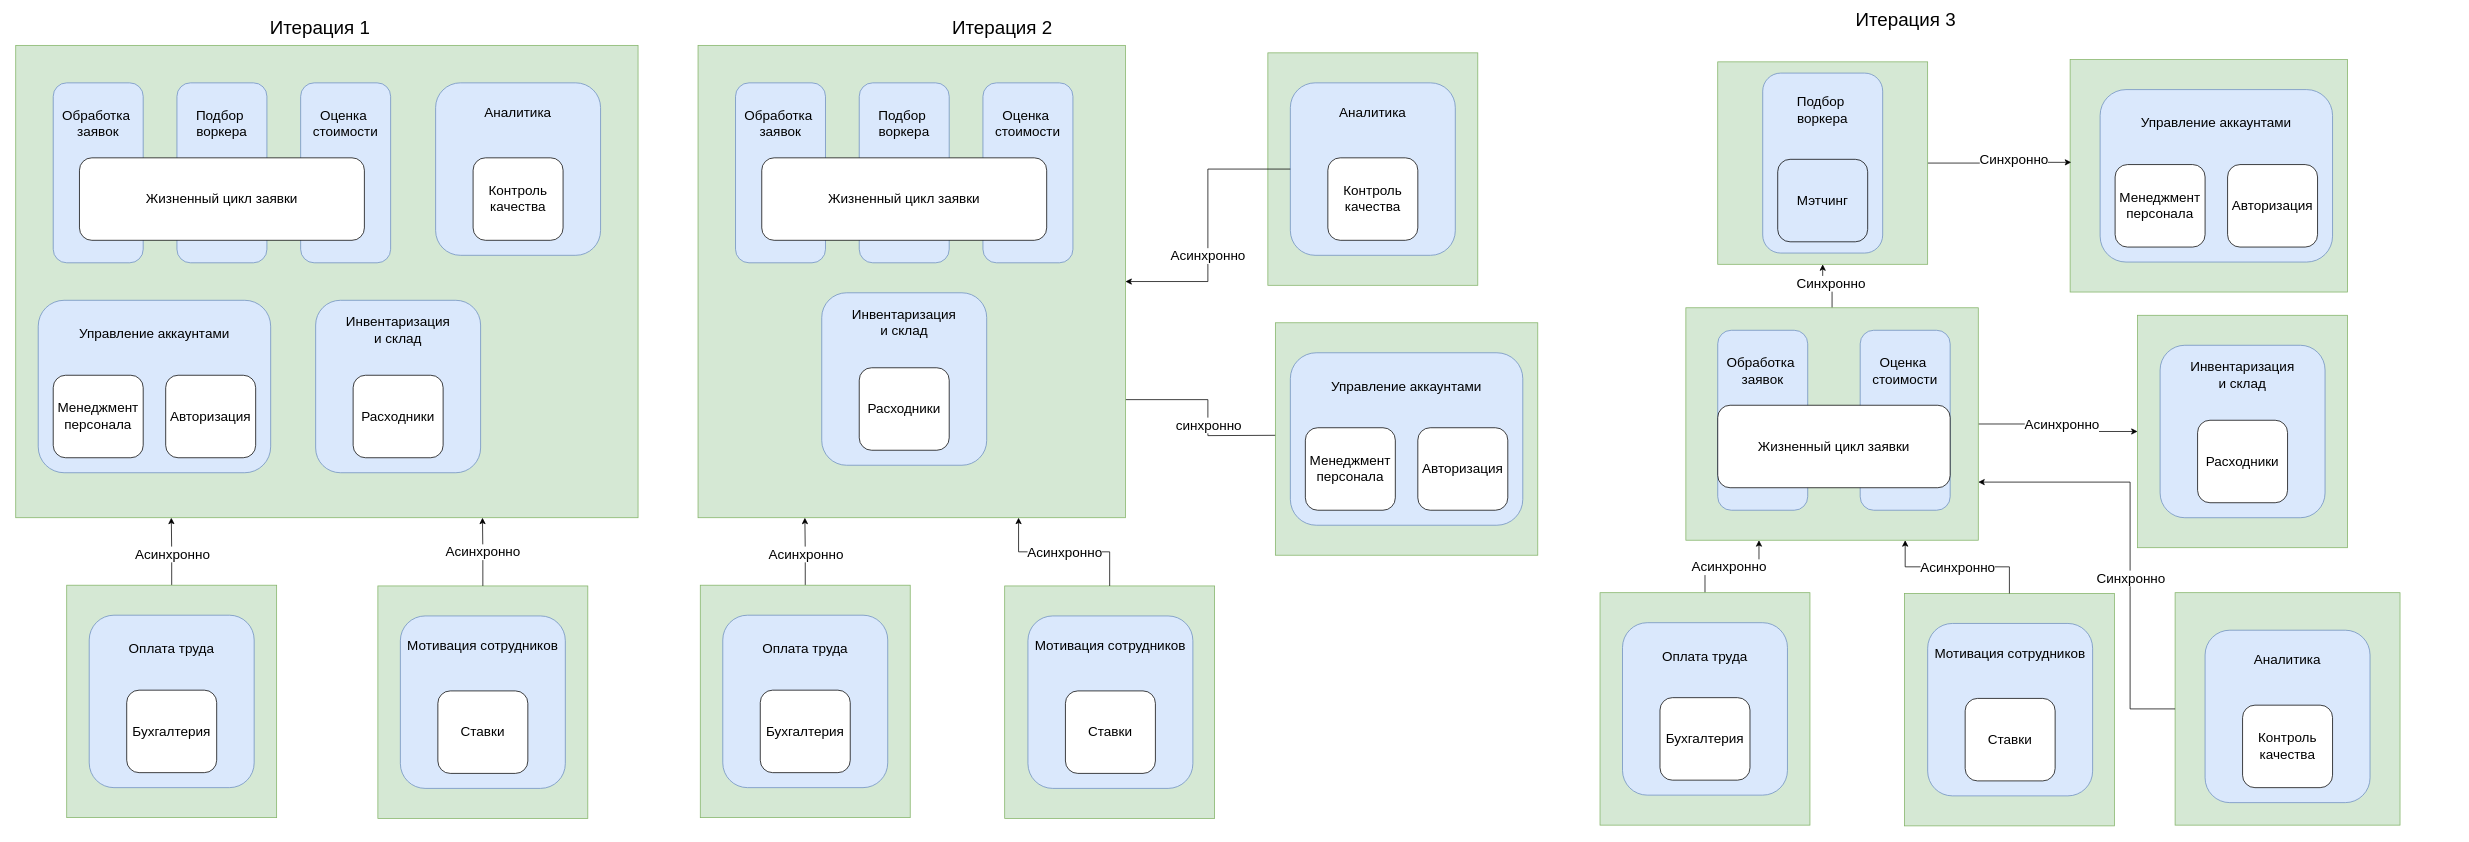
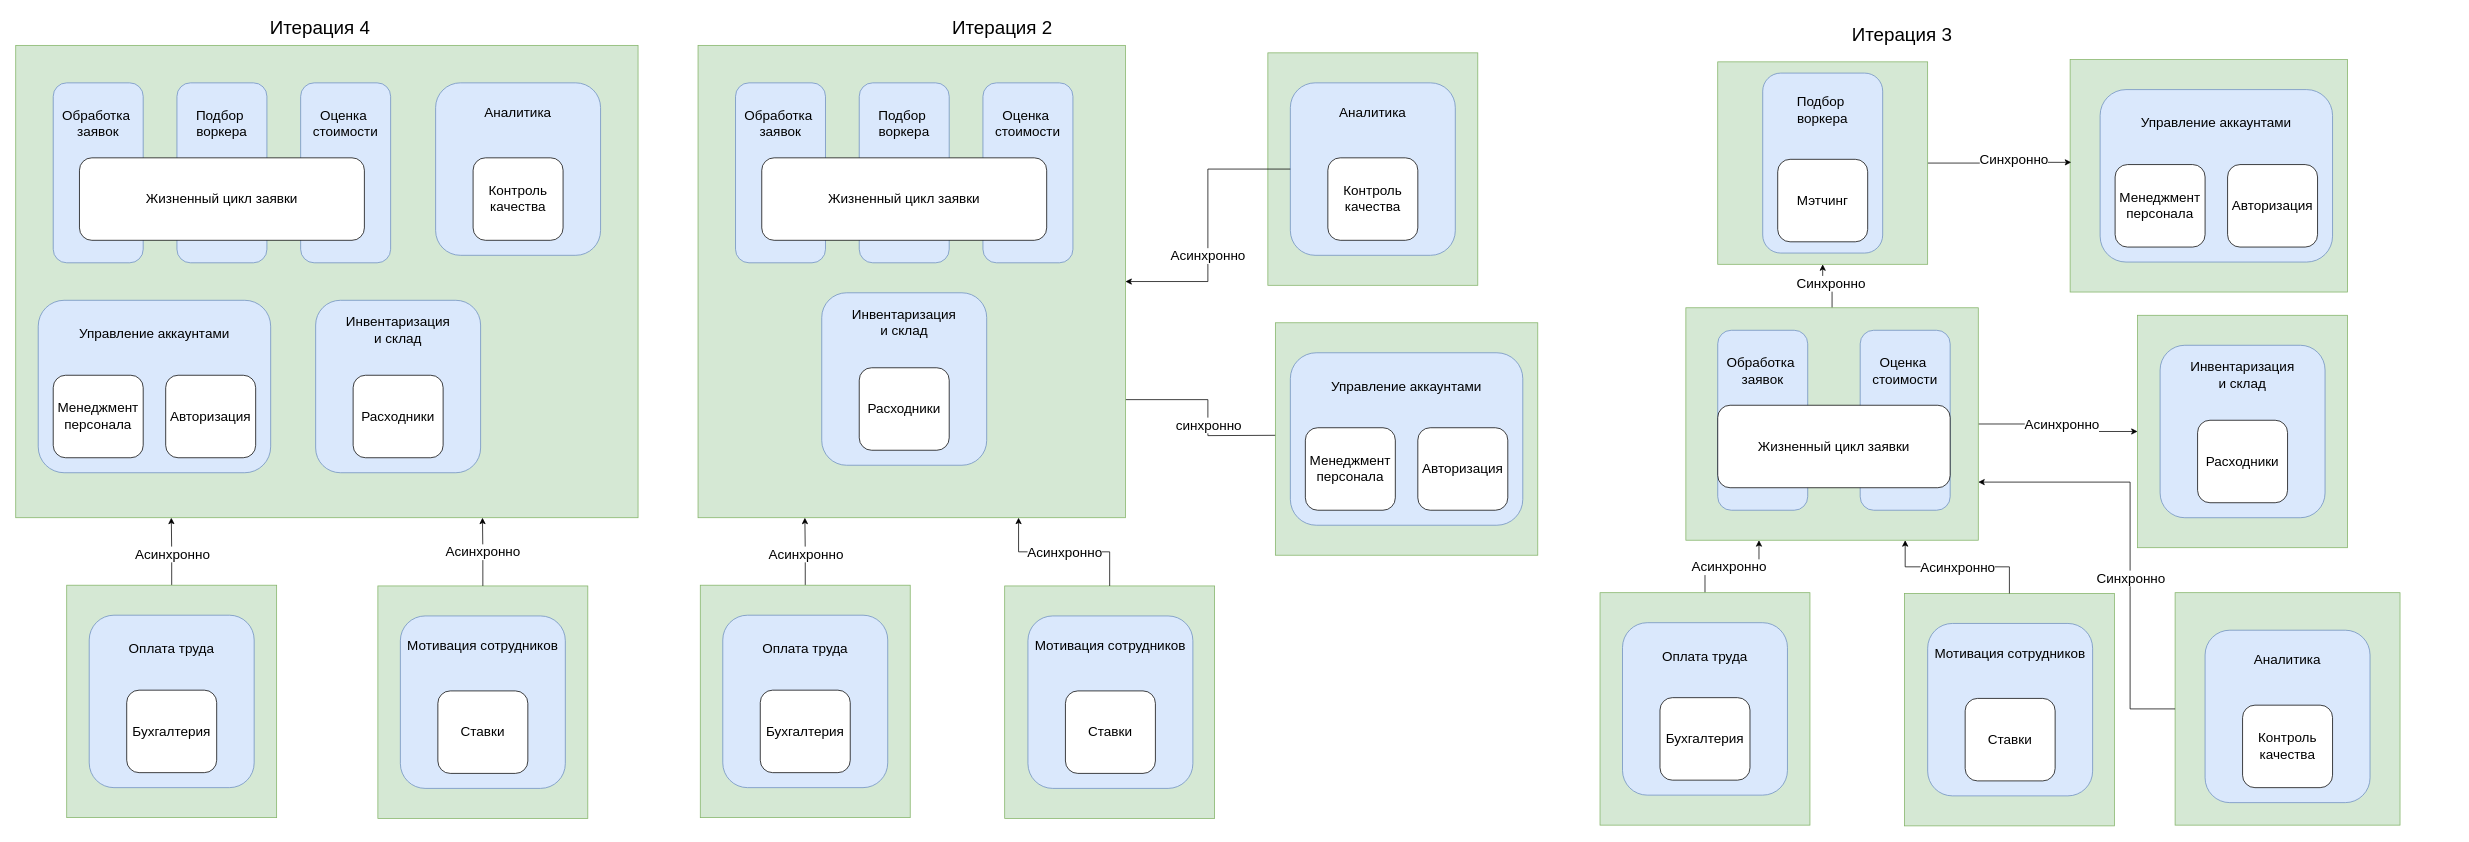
(1906, 19) -> (1902, 34)
(320, 27) -> (320, 27)
(1823, 201) -> (1823, 201)
